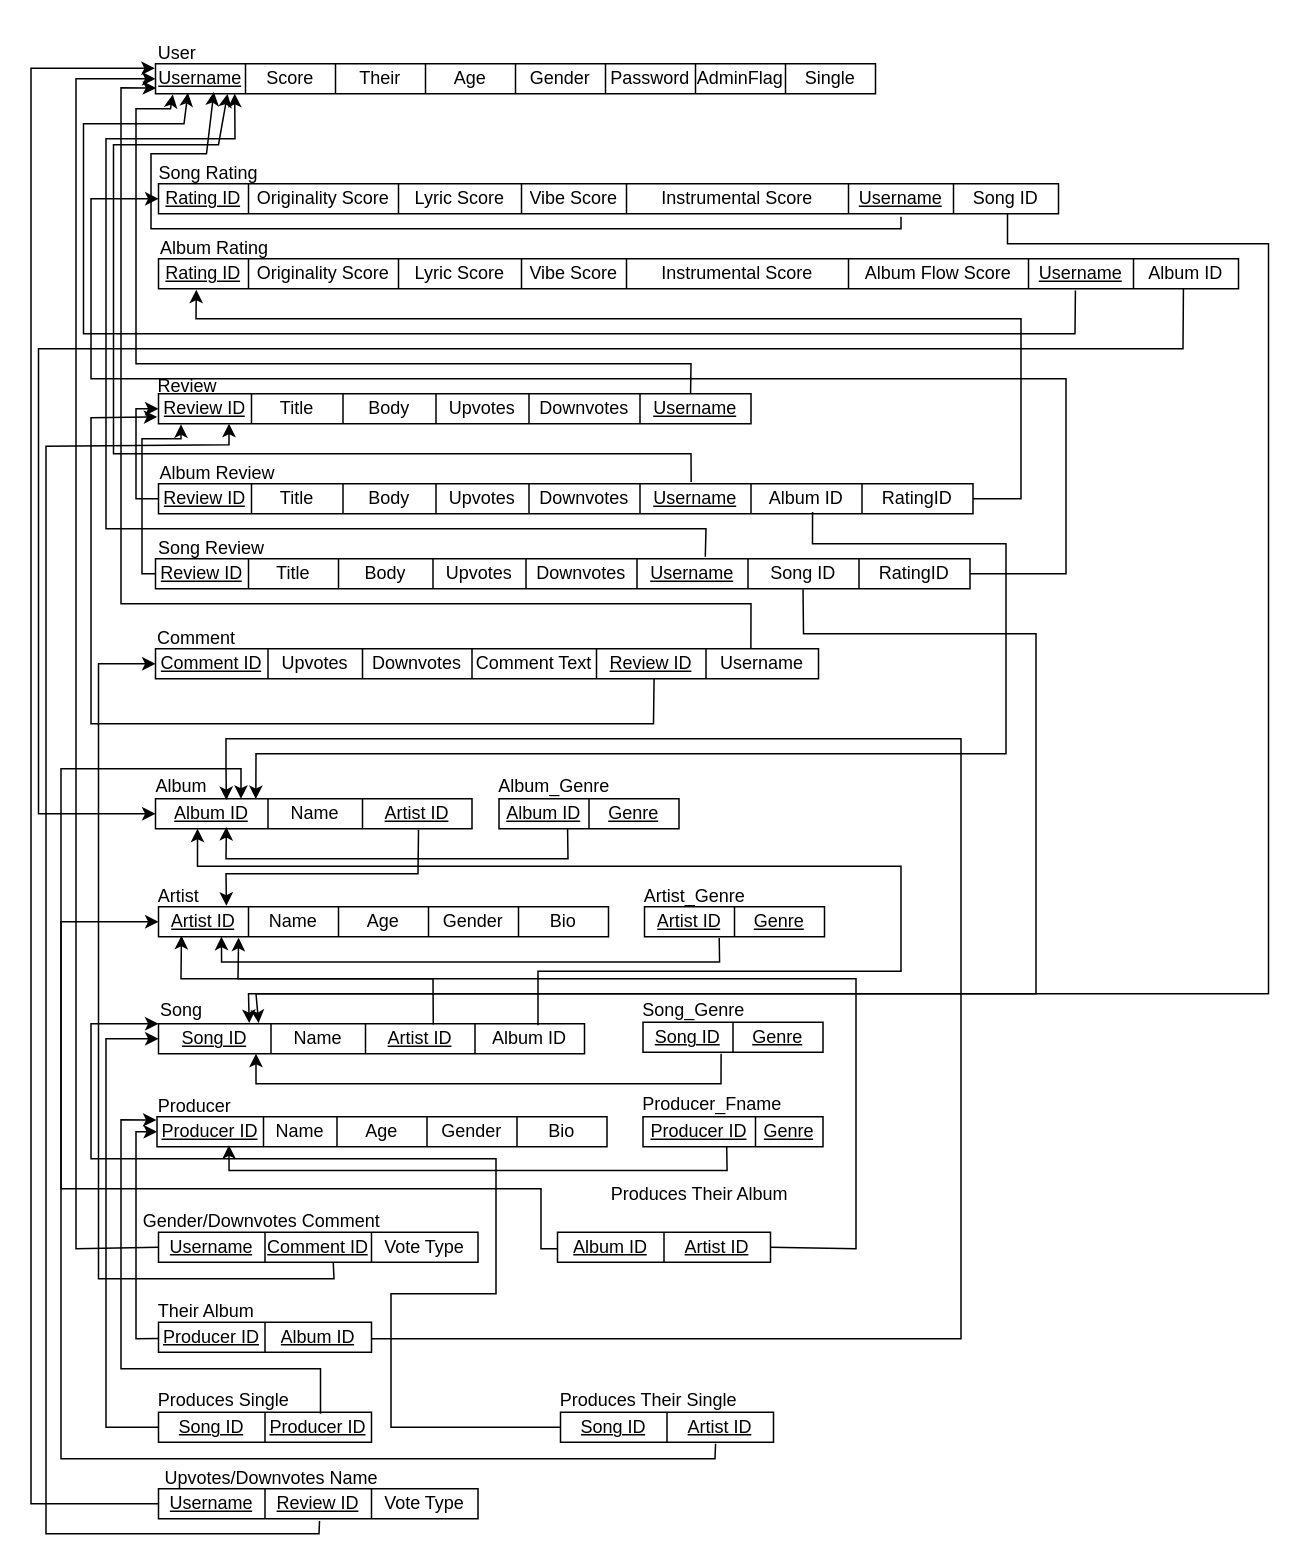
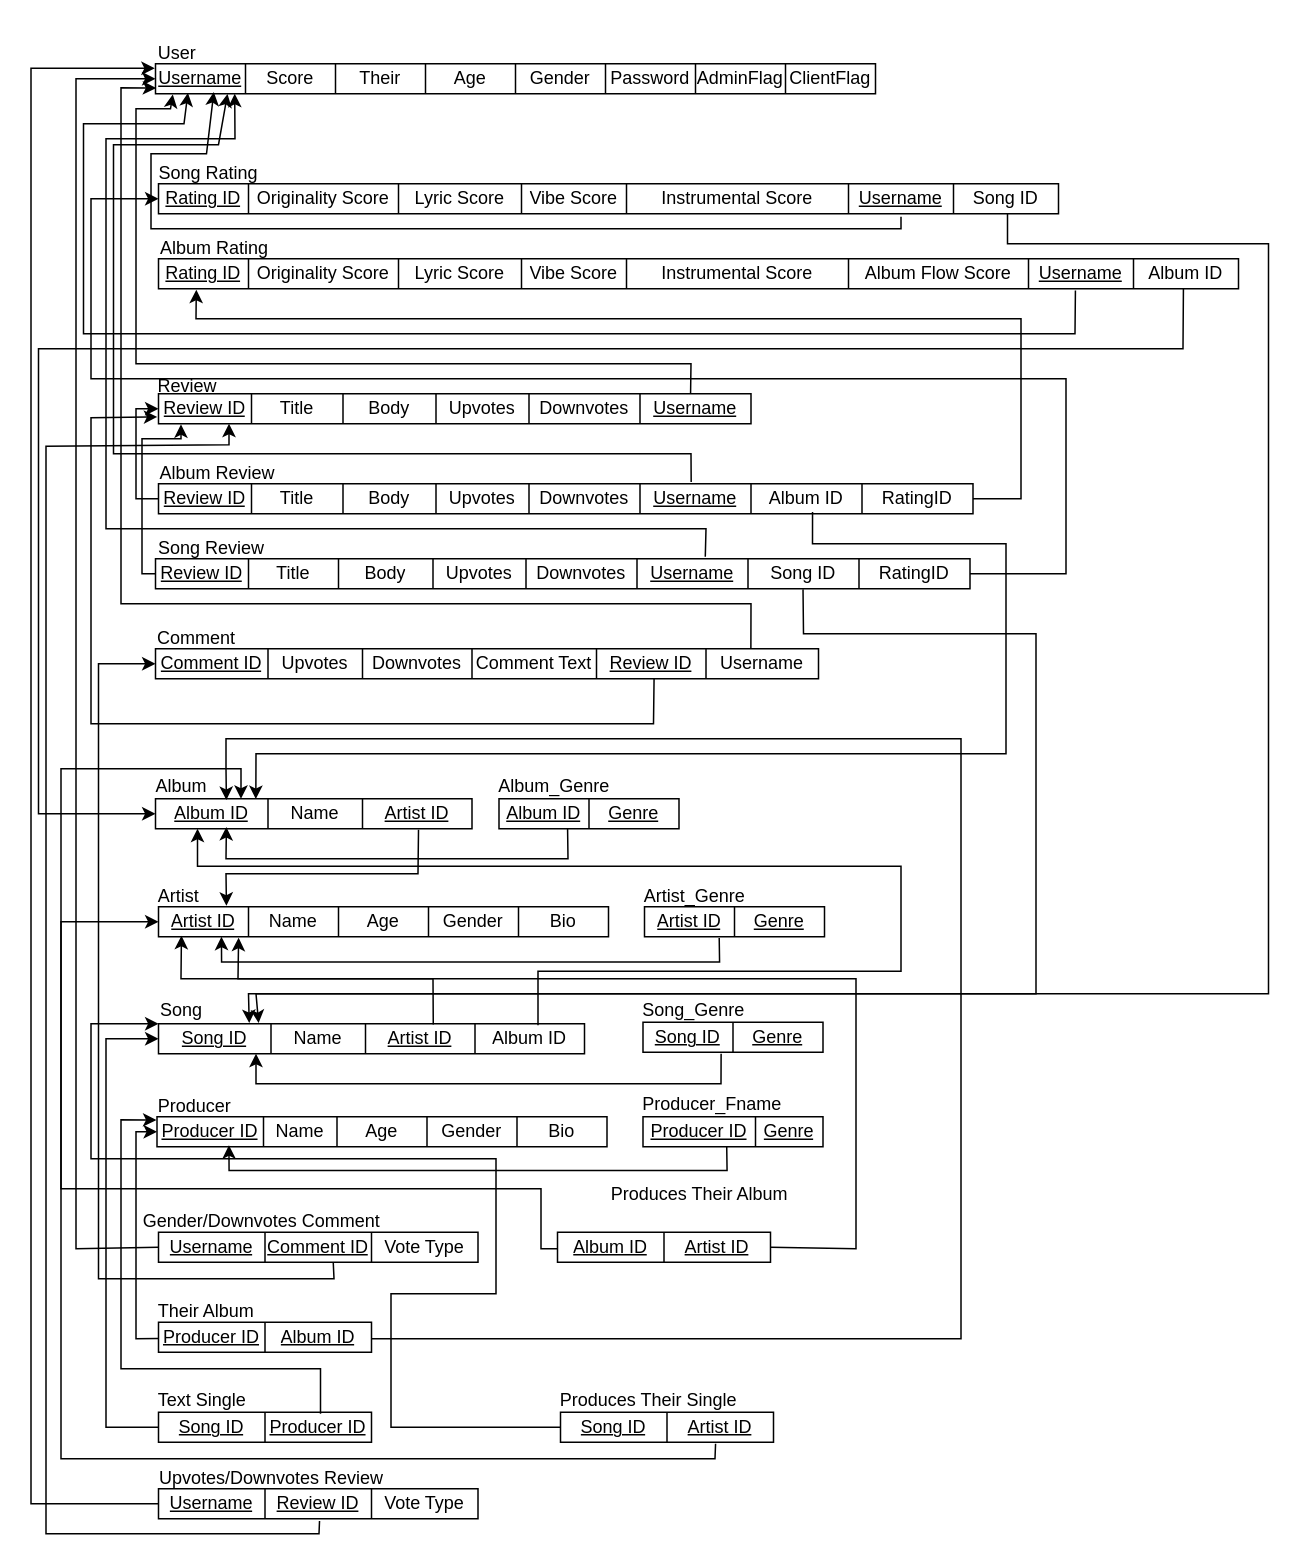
(830, 79) -> (830, 79)
(227, 1400) -> (207, 1400)
(272, 1478) -> (272, 1478)
